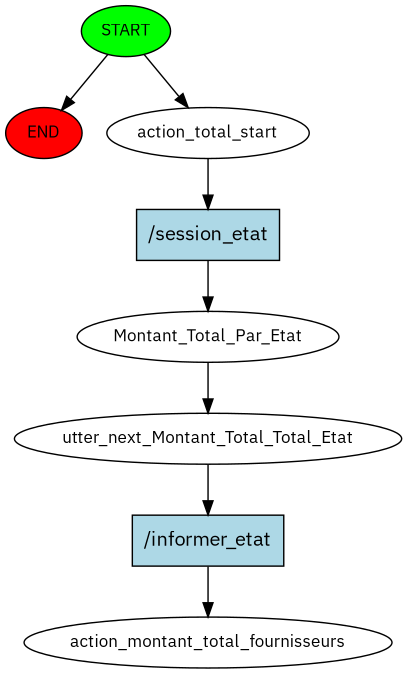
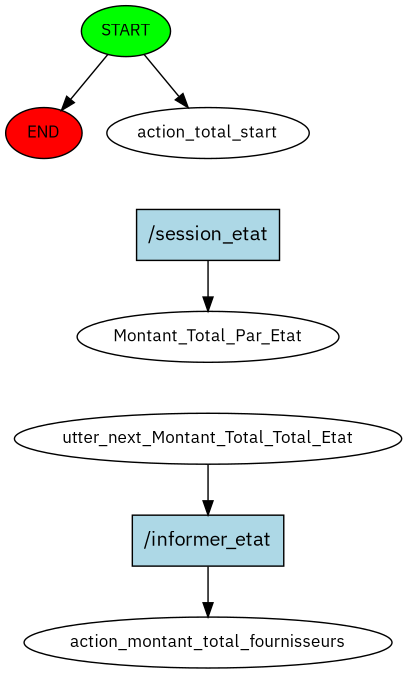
(208, 177) -> none
(208, 381) -> none
